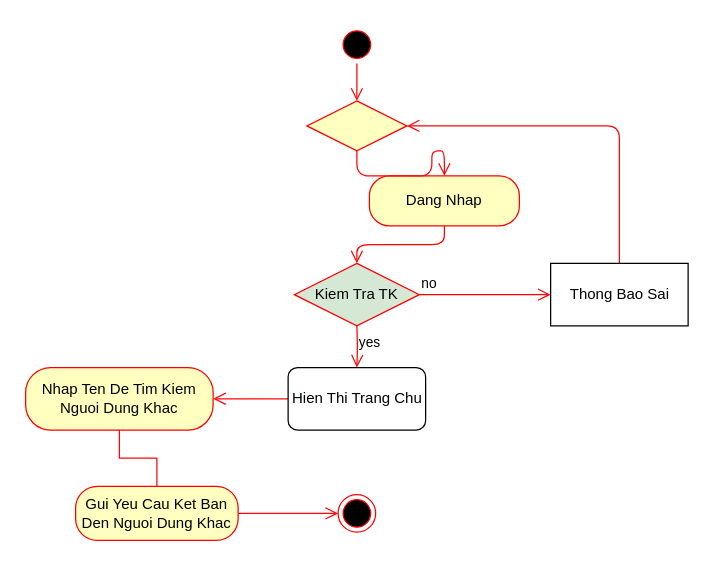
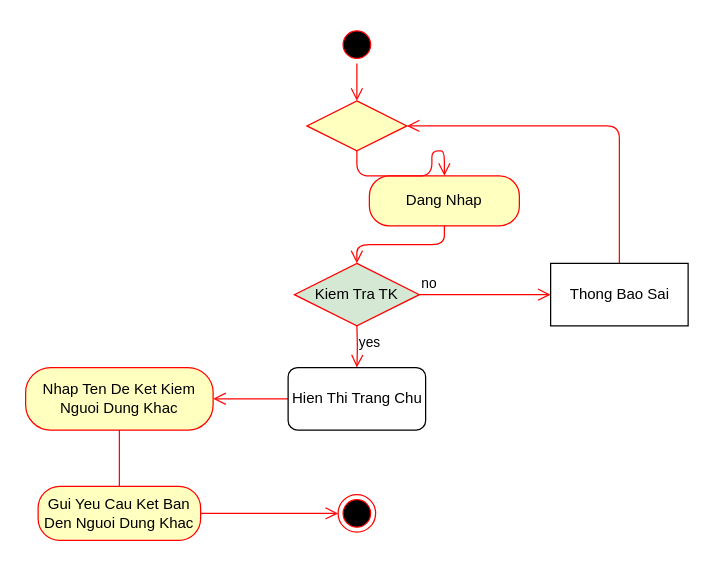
(119, 398) -> (119, 398)
(157, 513) -> (119, 513)
